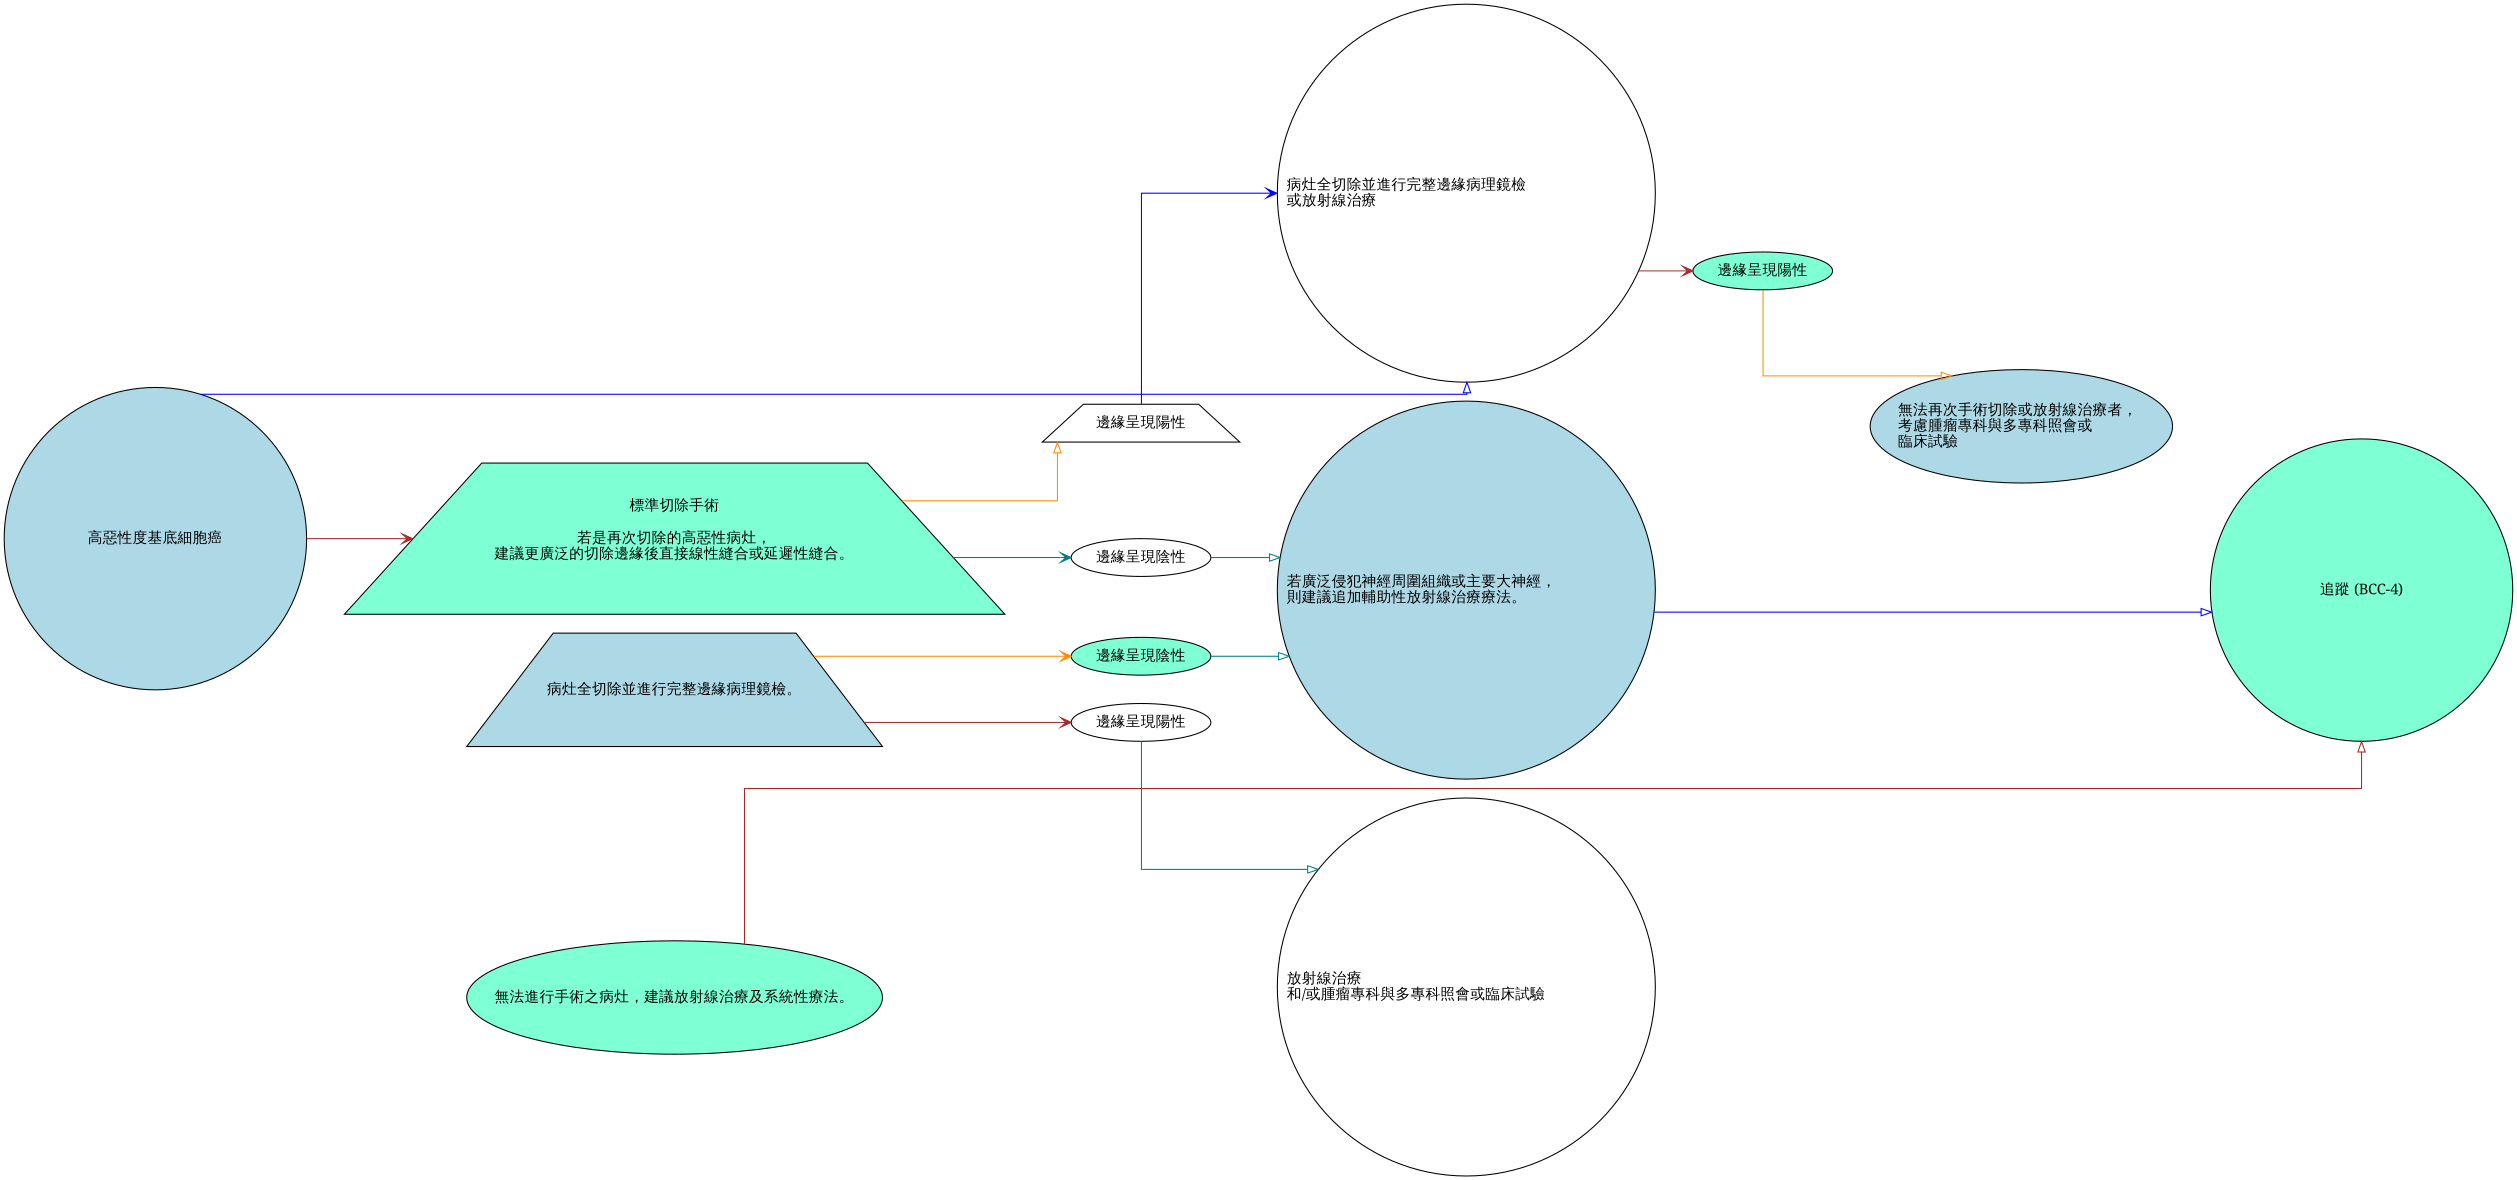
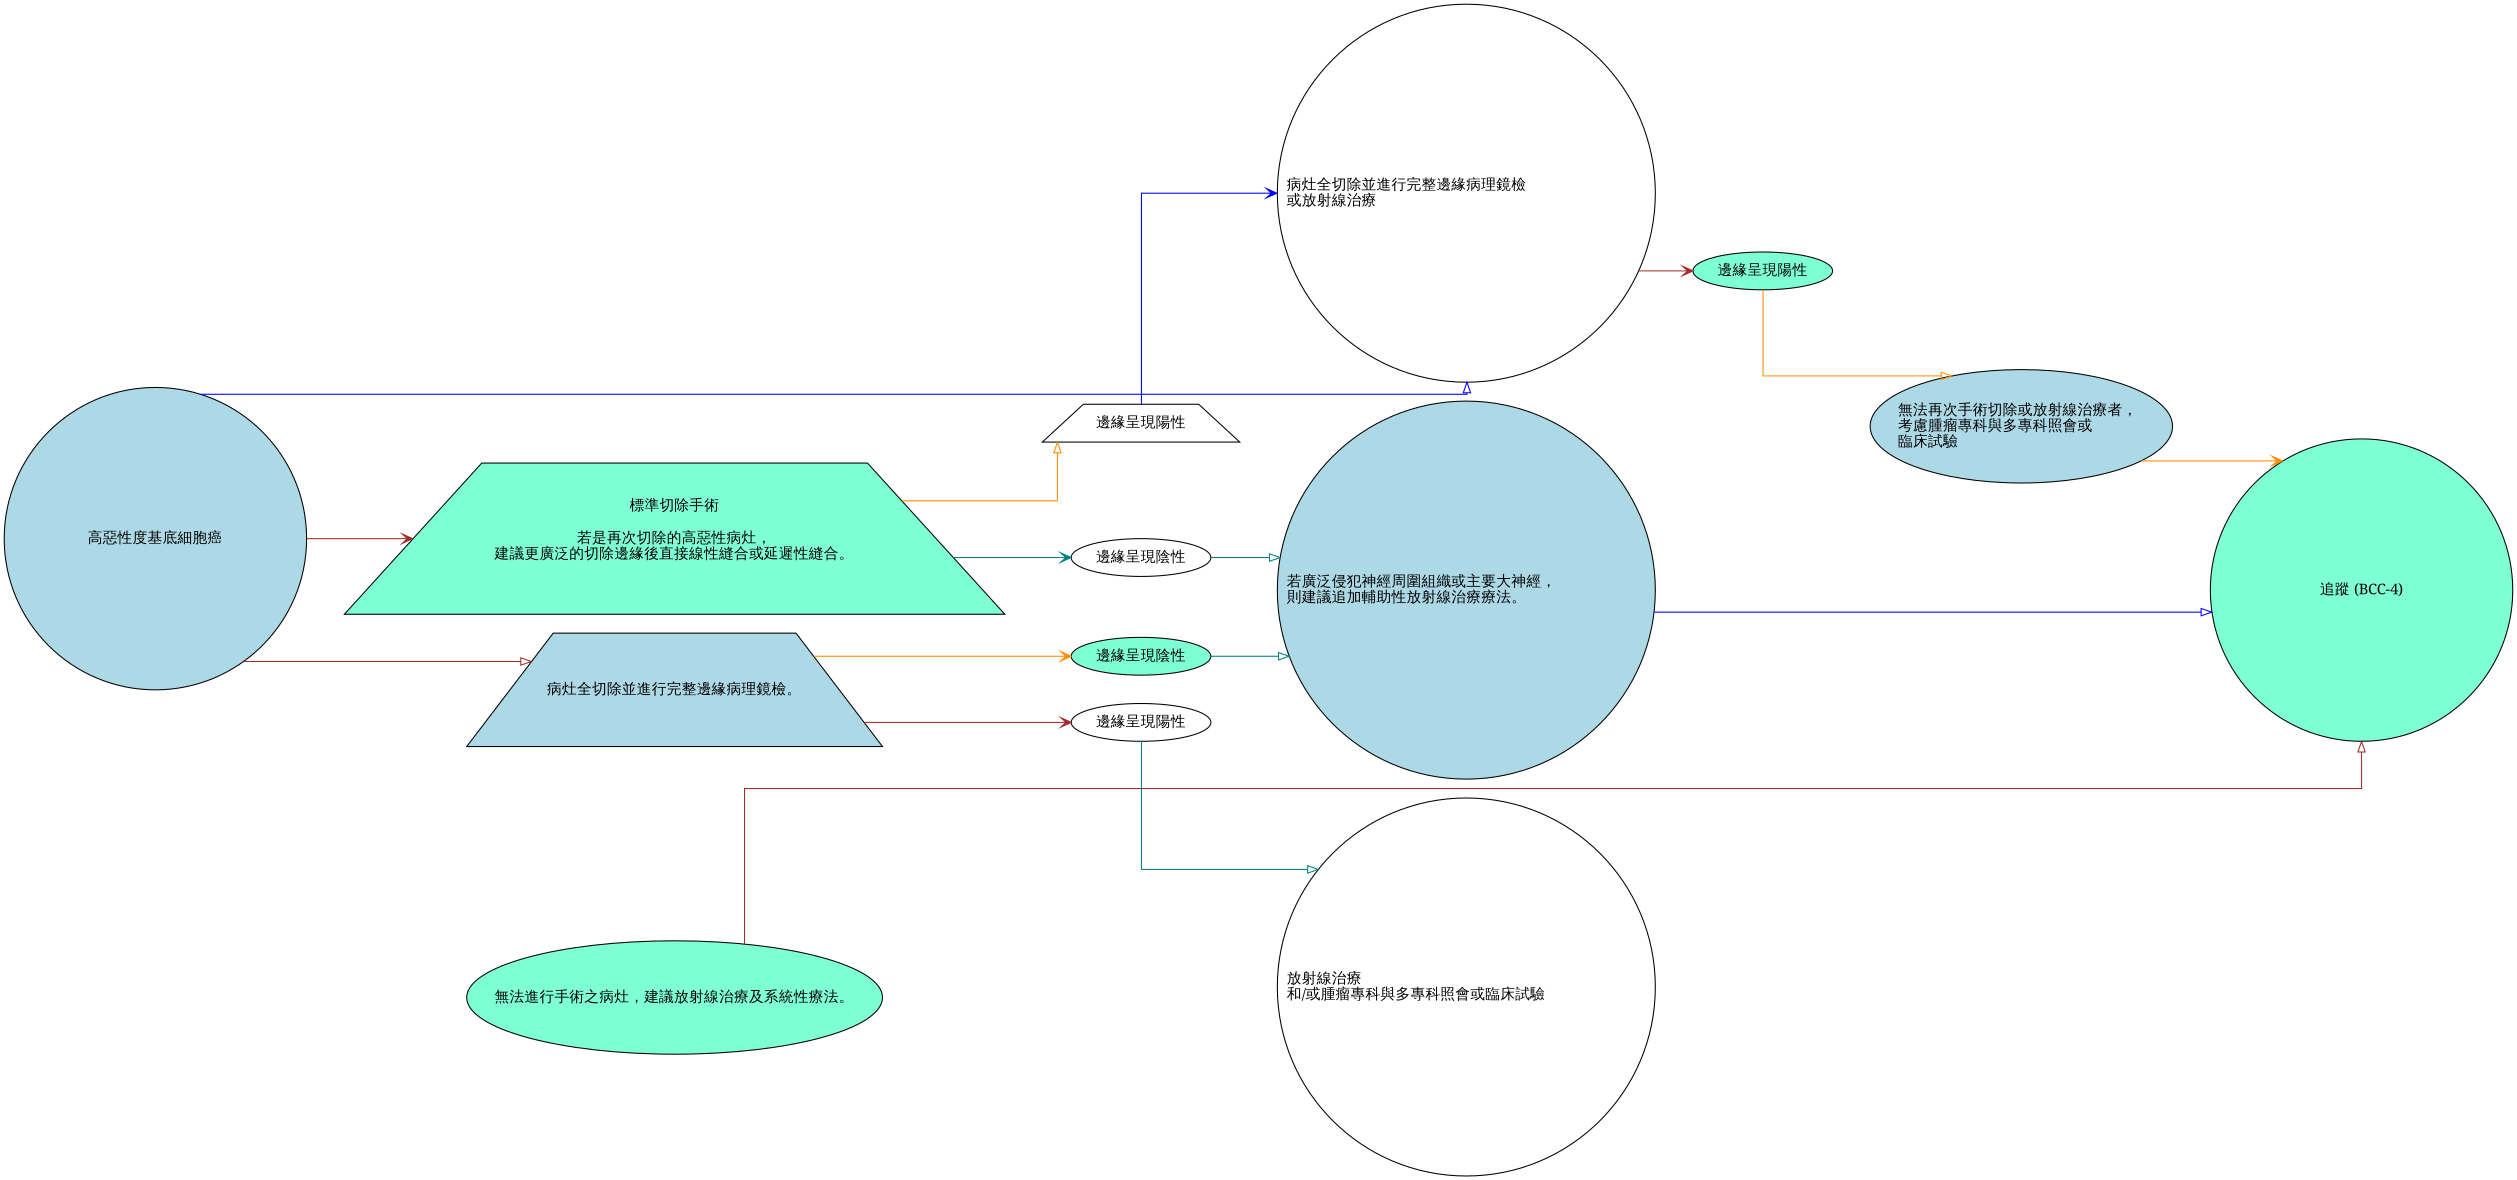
none -> (2207, 461)
none -> (382, 661)
